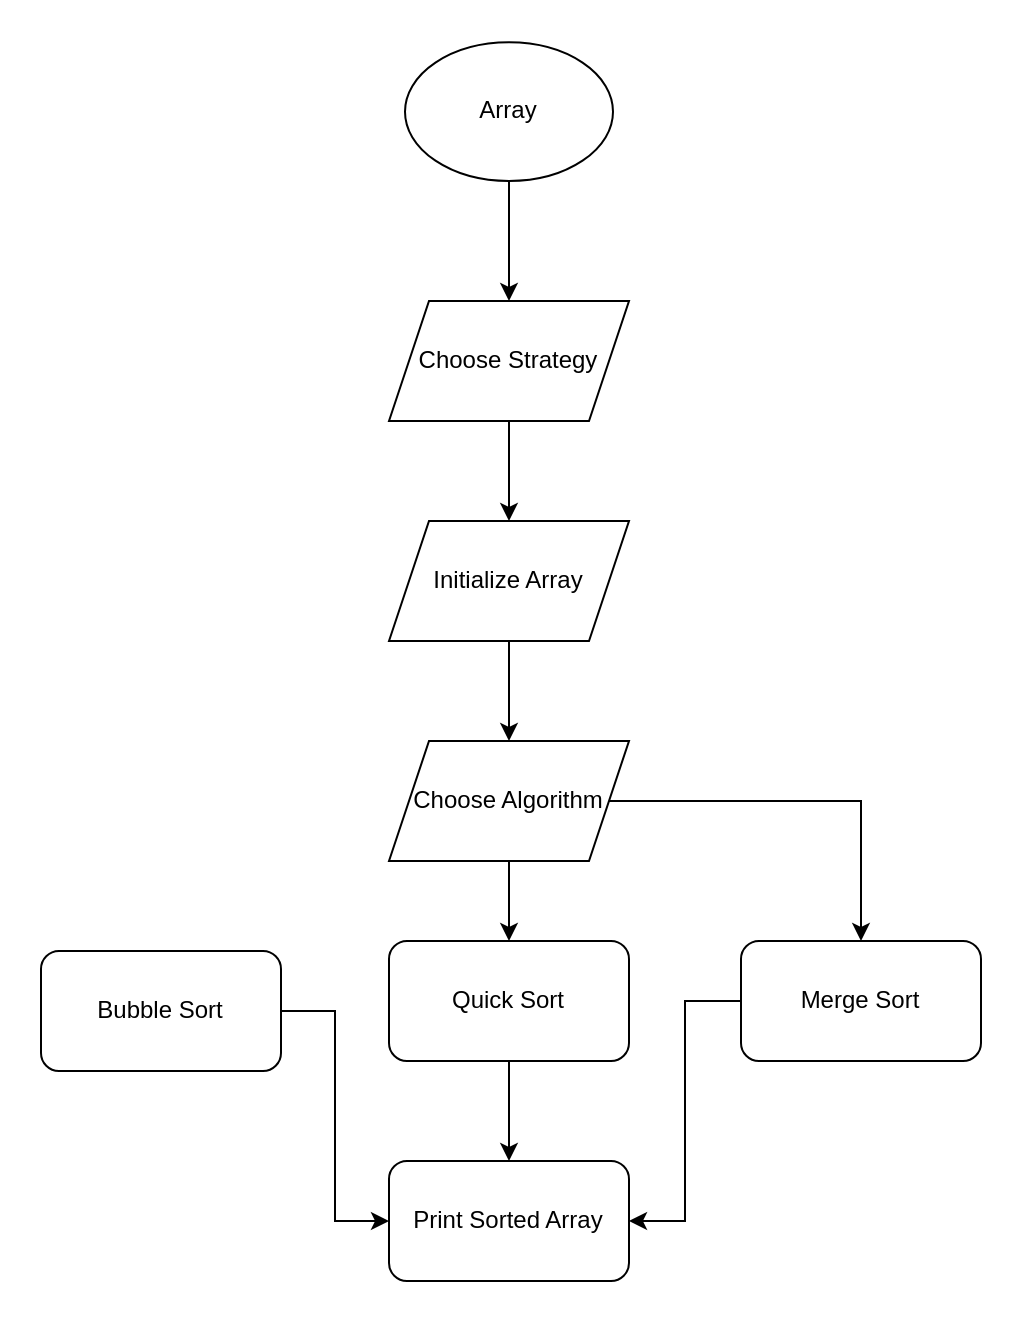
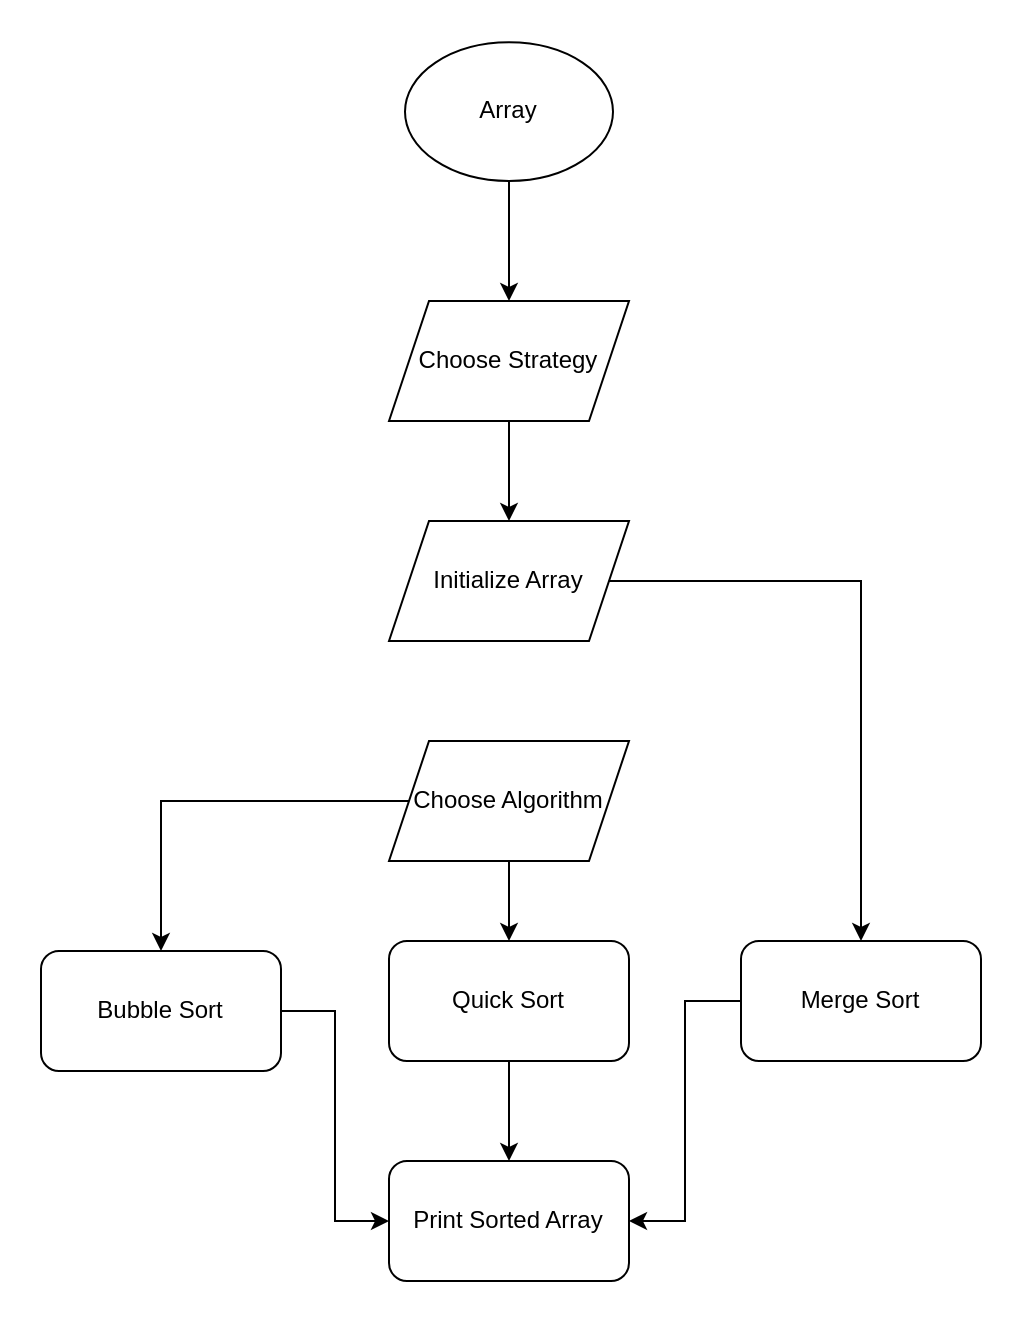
(509, 684) -> (843, 581)
none -> (217, 801)
(733, 801) -> none
